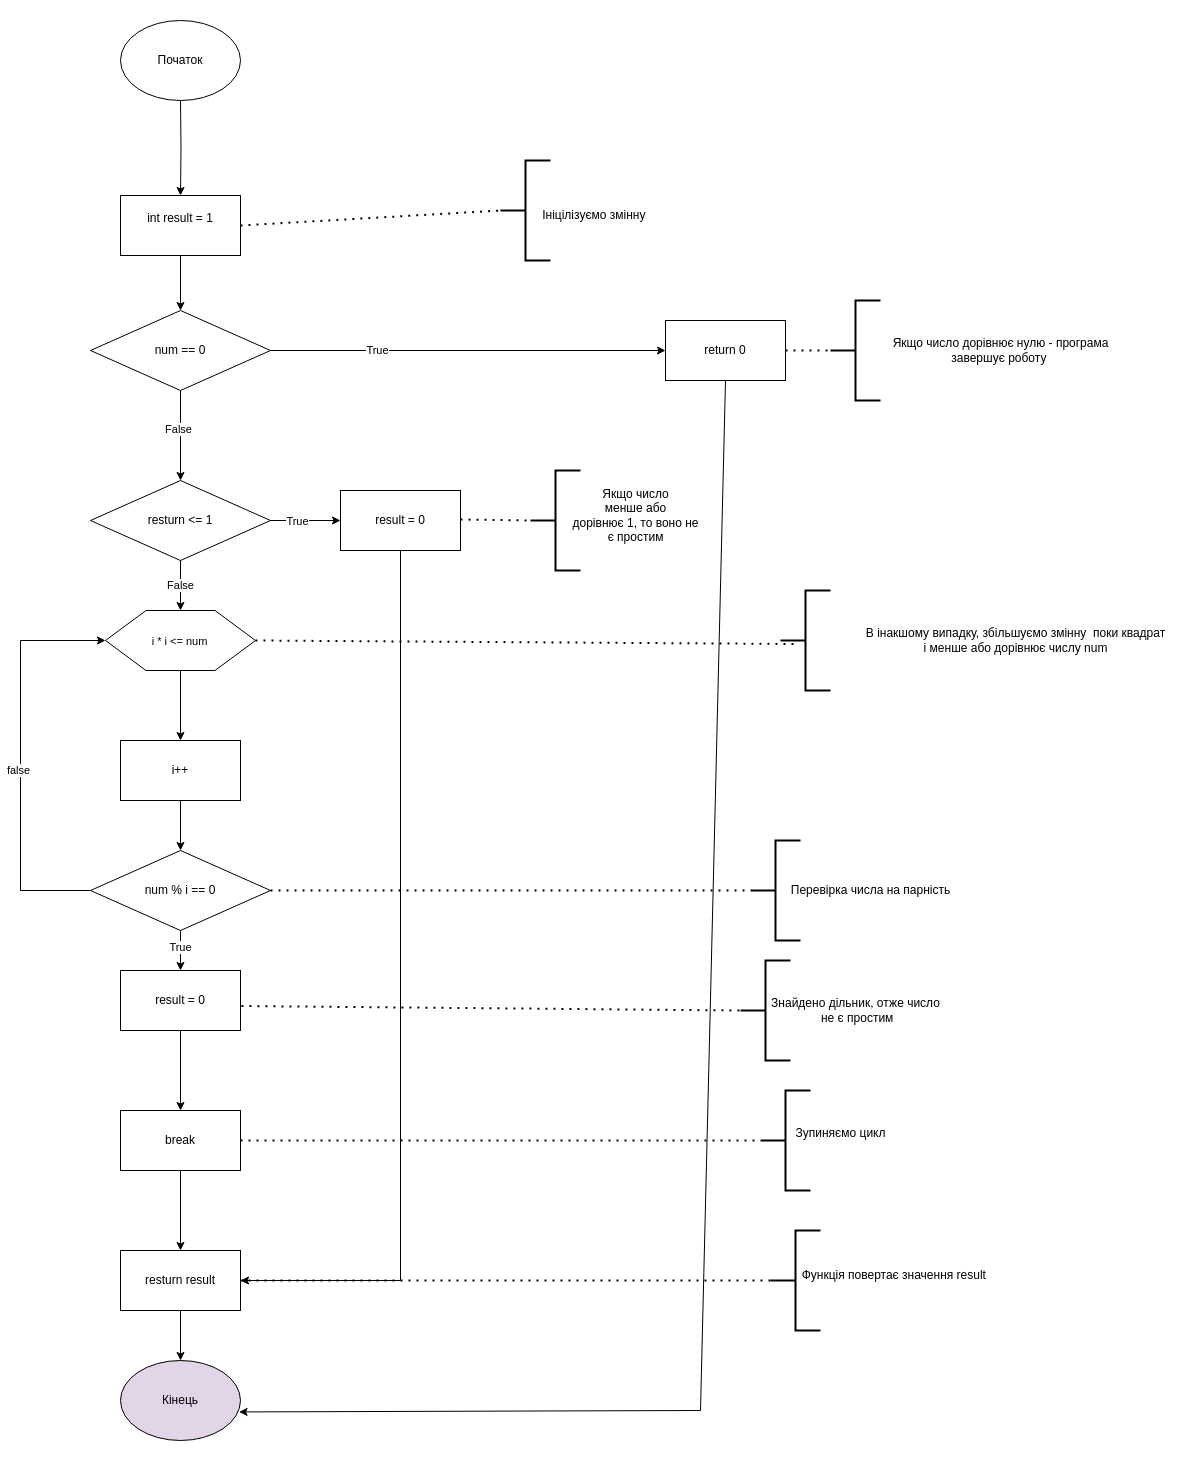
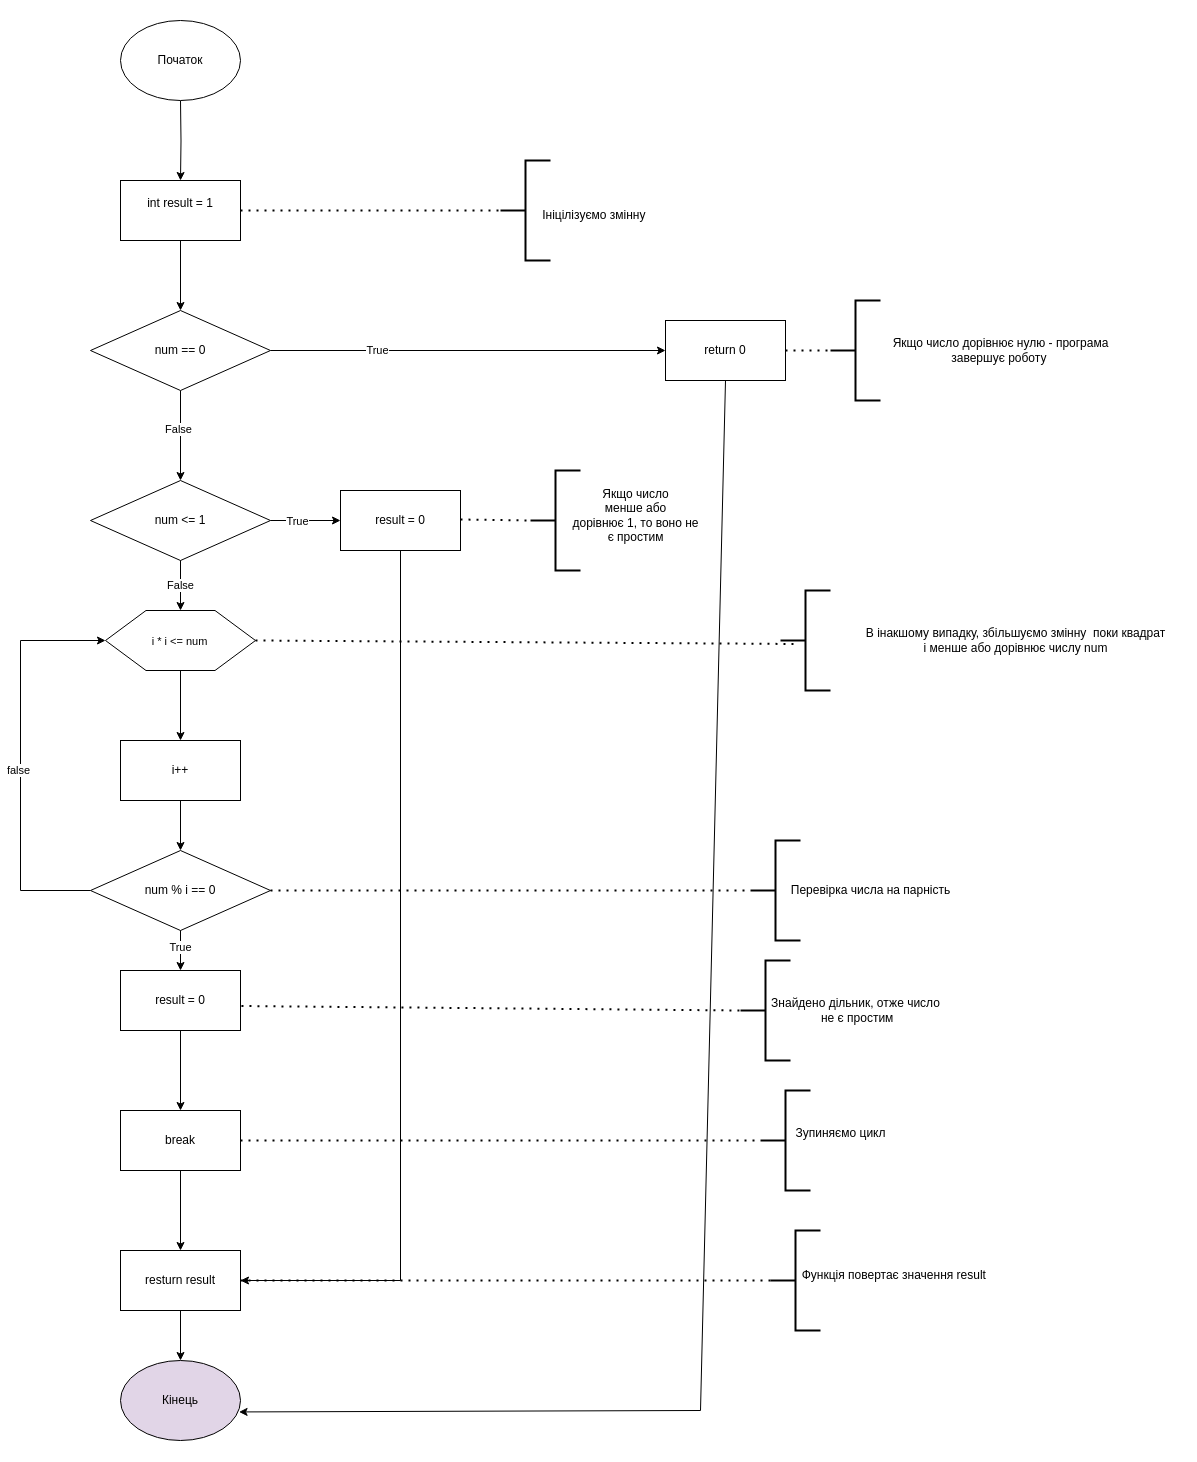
(181, 226) -> (181, 211)
(181, 521) -> (181, 521)
